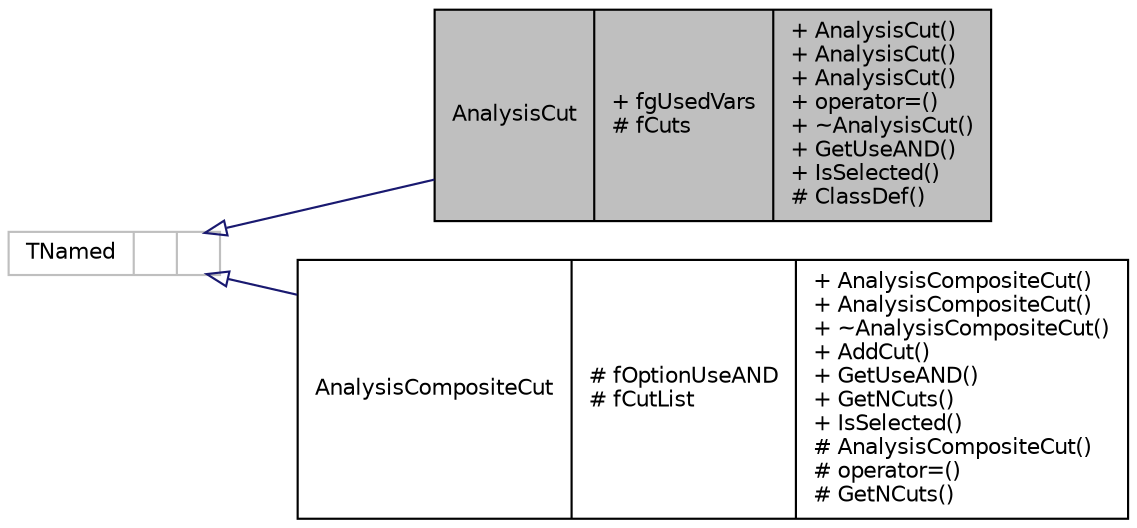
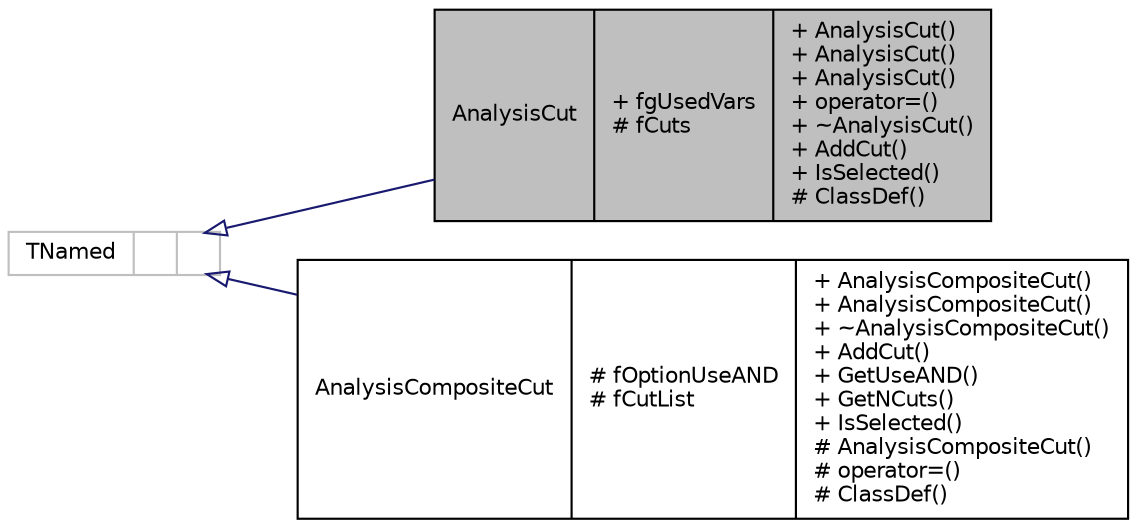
(874, 150) -> (850, 150)
(884, 495) -> (881, 495)
